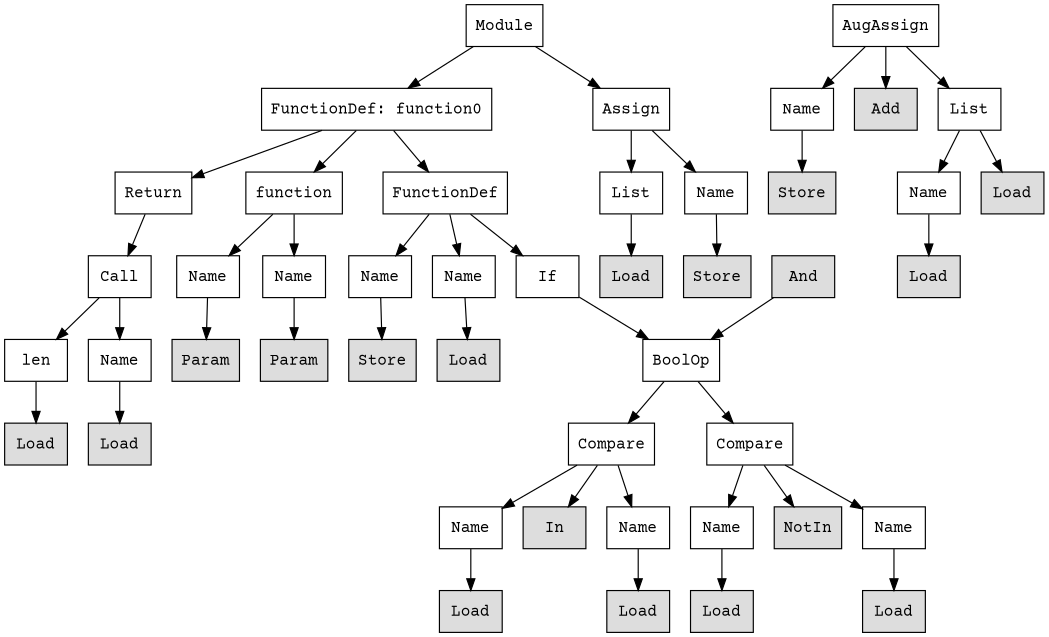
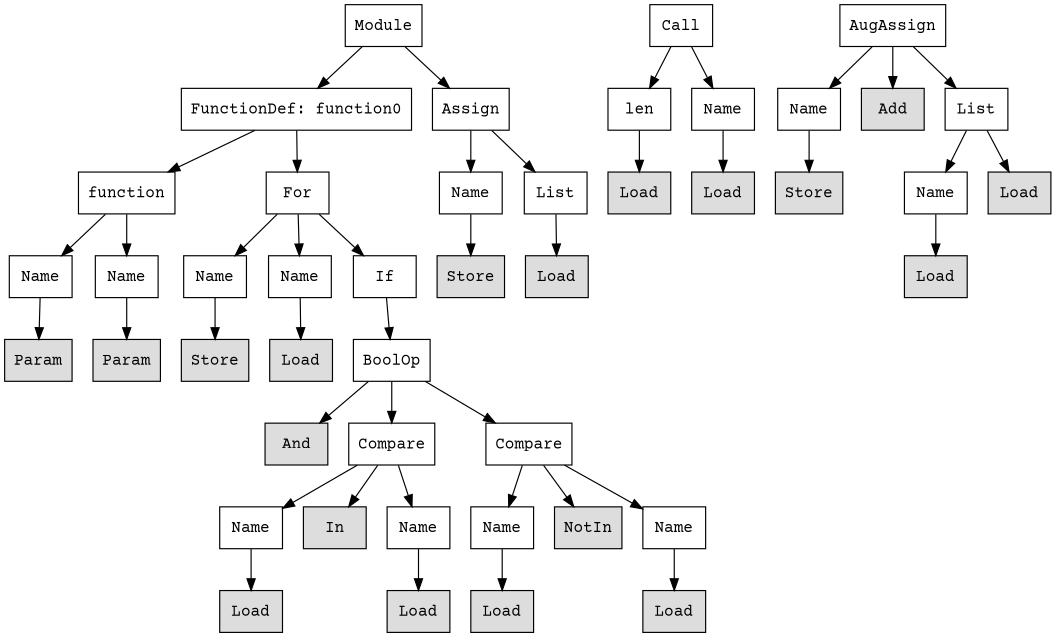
(153, 193) -> none
(445, 193) -> (298, 193)
(747, 315) -> (348, 398)
